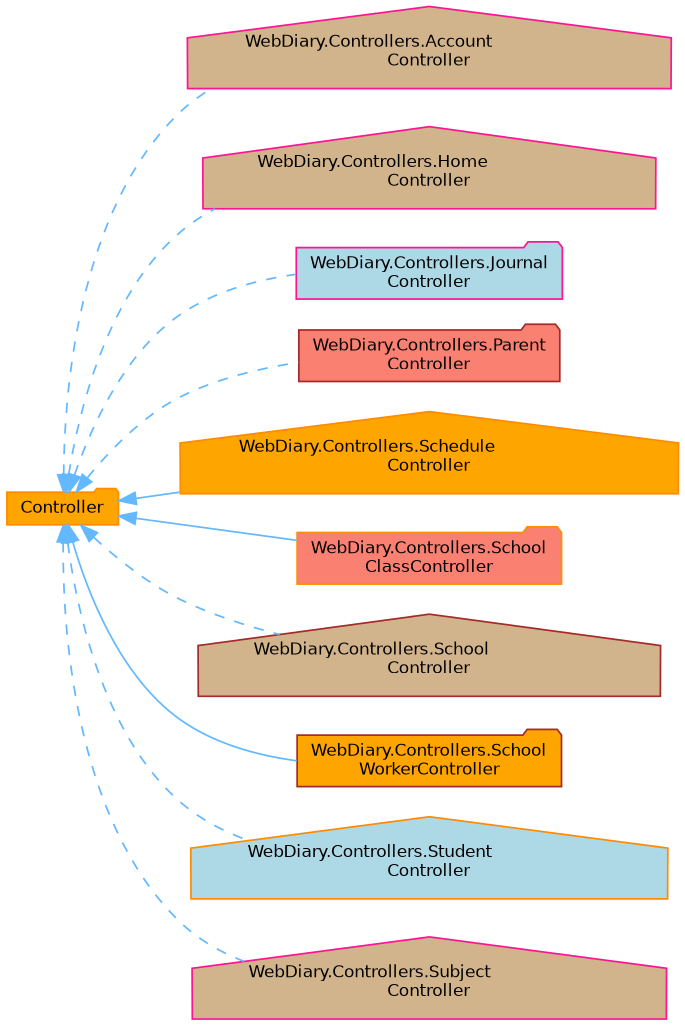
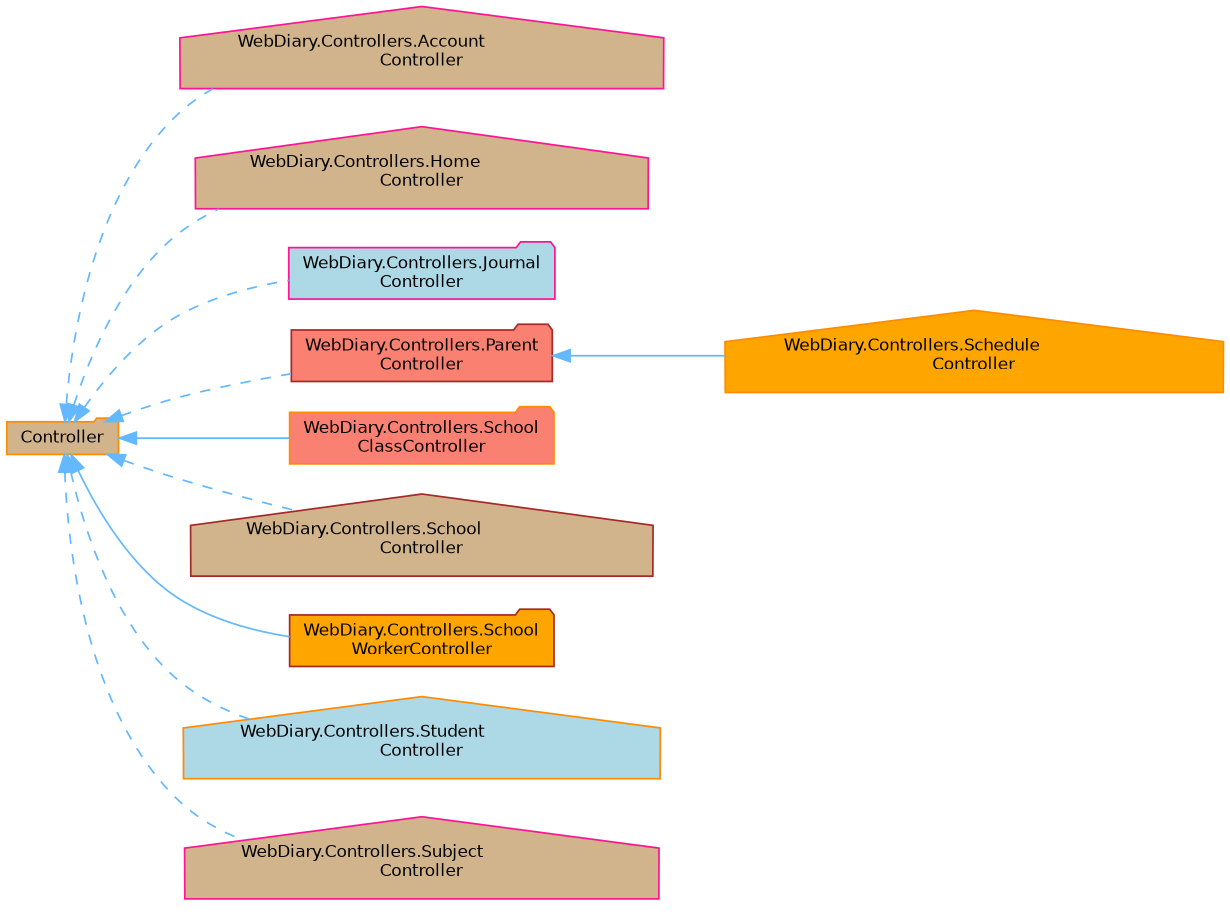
(158, 495) -> (648, 356)
(63, 509) -> (63, 438)
